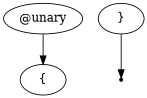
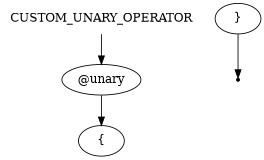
none -> (101, 19)
